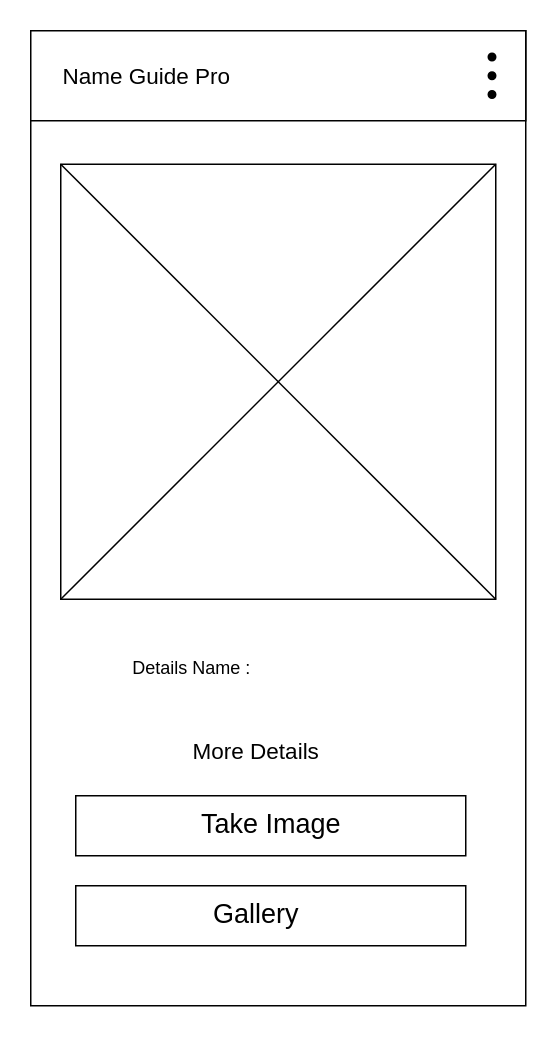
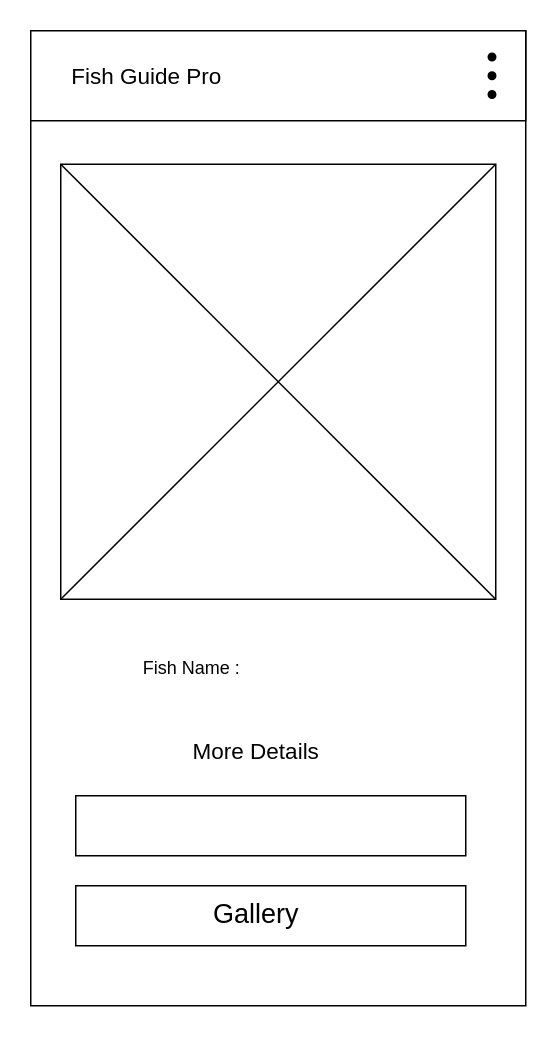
(147, 76) -> (147, 76)
(192, 668) -> (192, 668)
(271, 824) -> none
